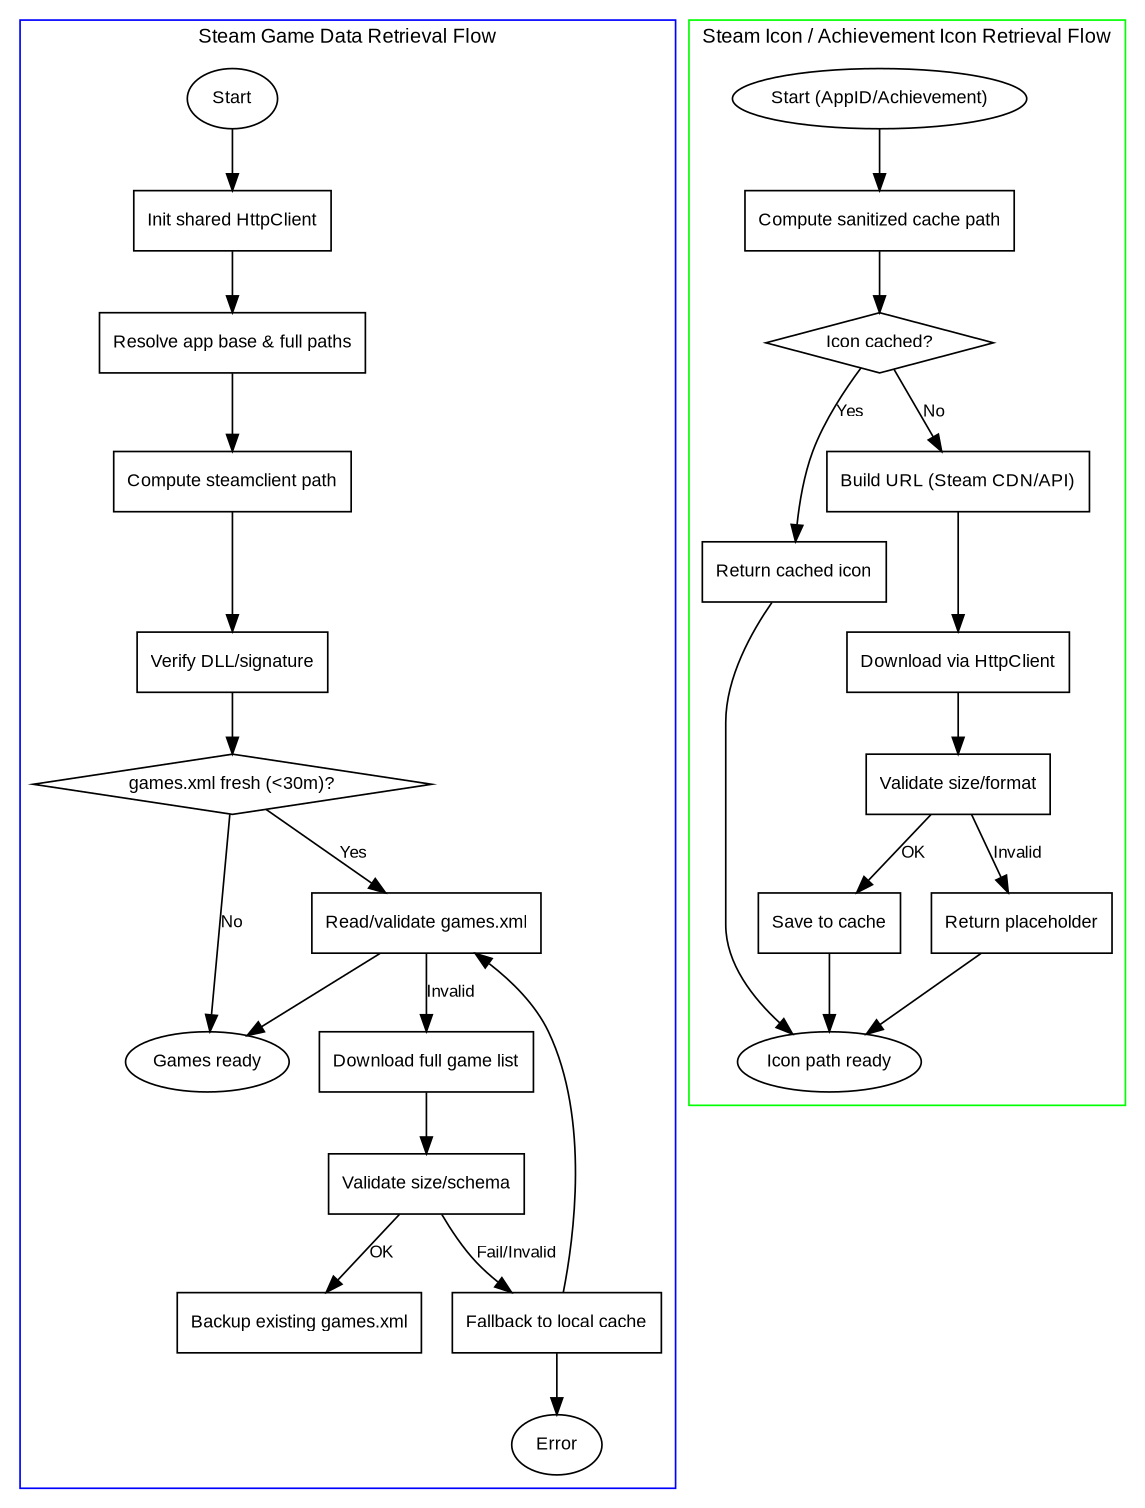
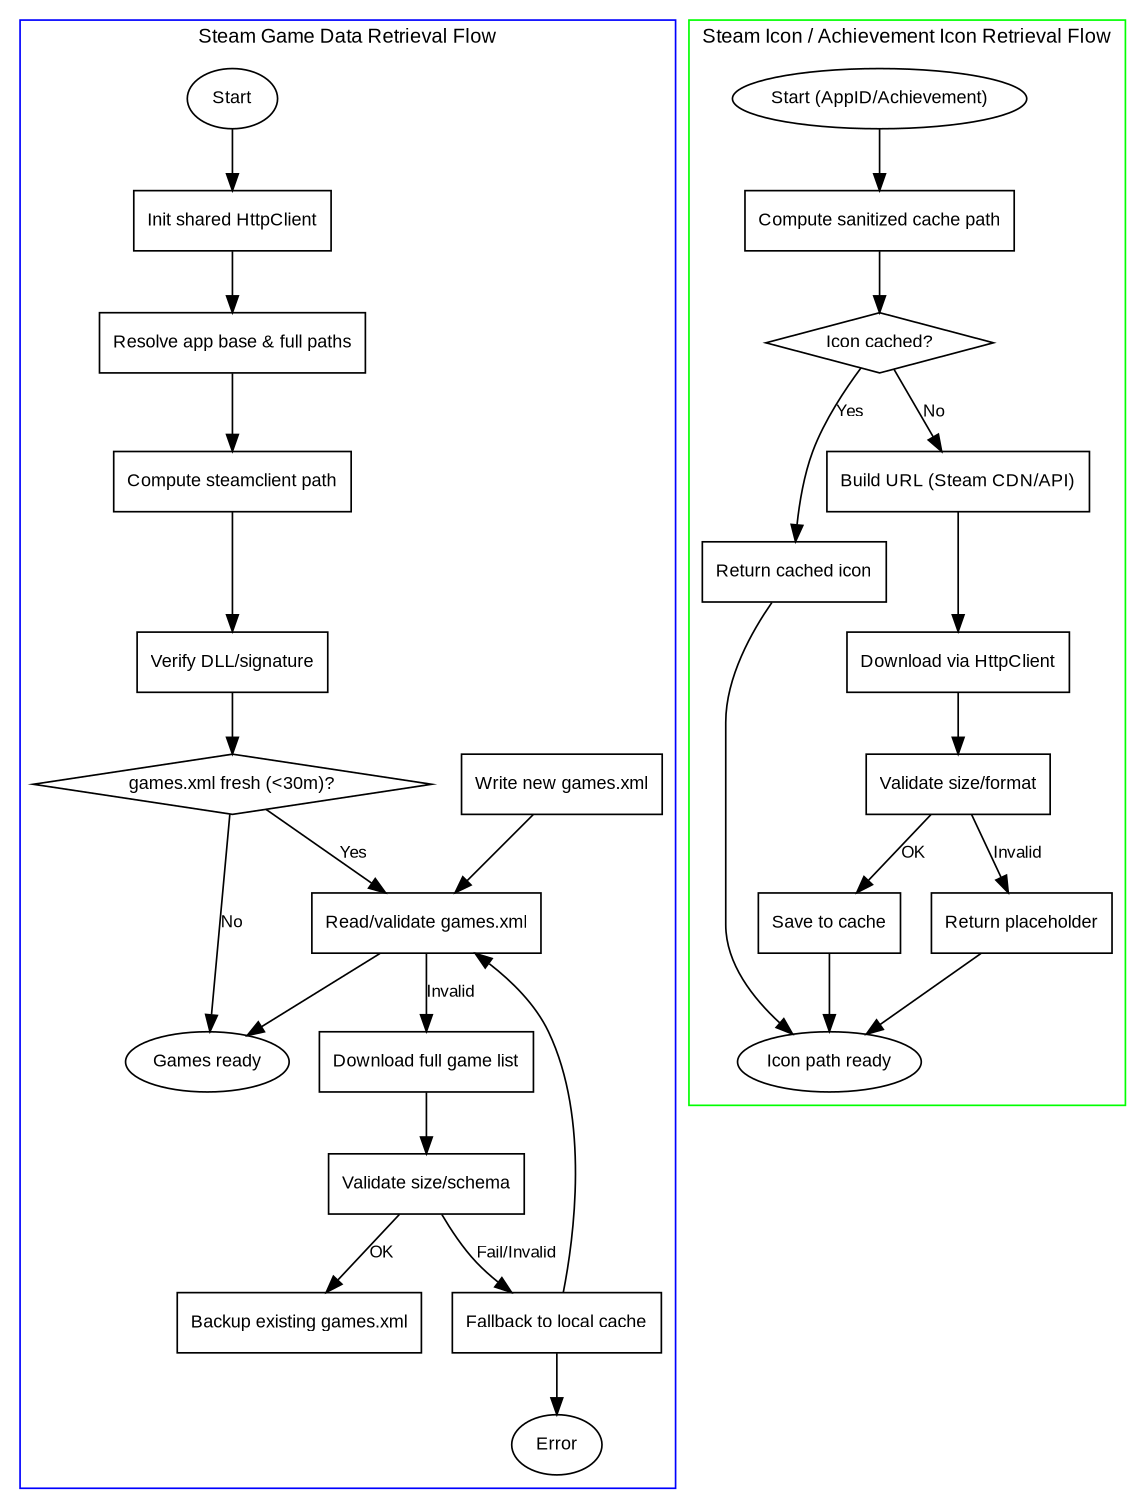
none -> (562, 784)
